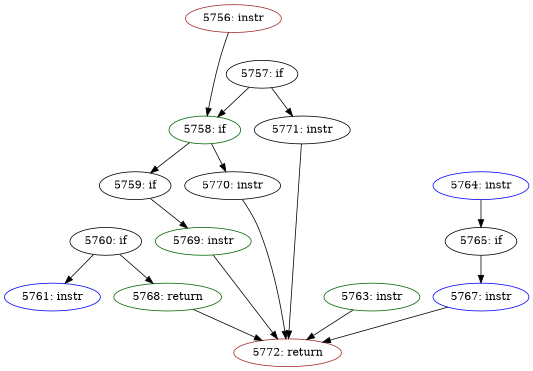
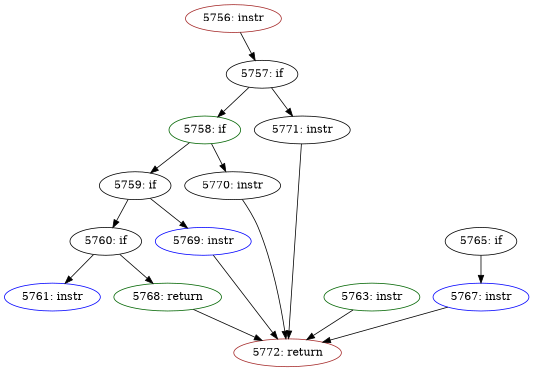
(217, 70) -> (246, 43)
(481, 186) -> none
none -> (122, 210)
(203, 241) -> (203, 241)
